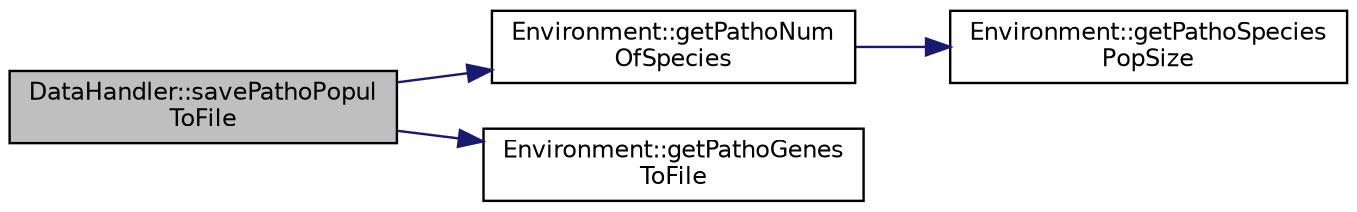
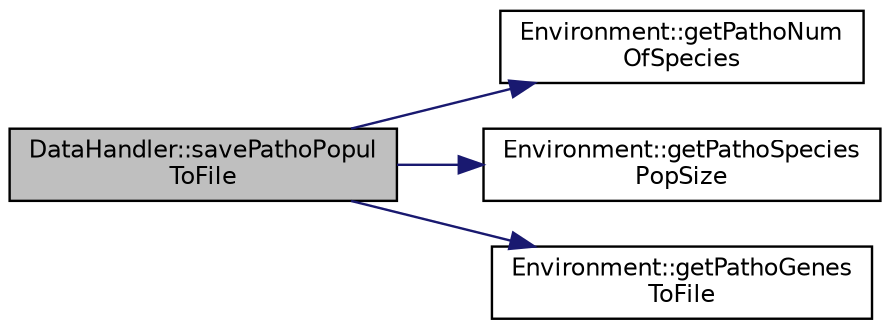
(891, 47) -> (428, 165)
